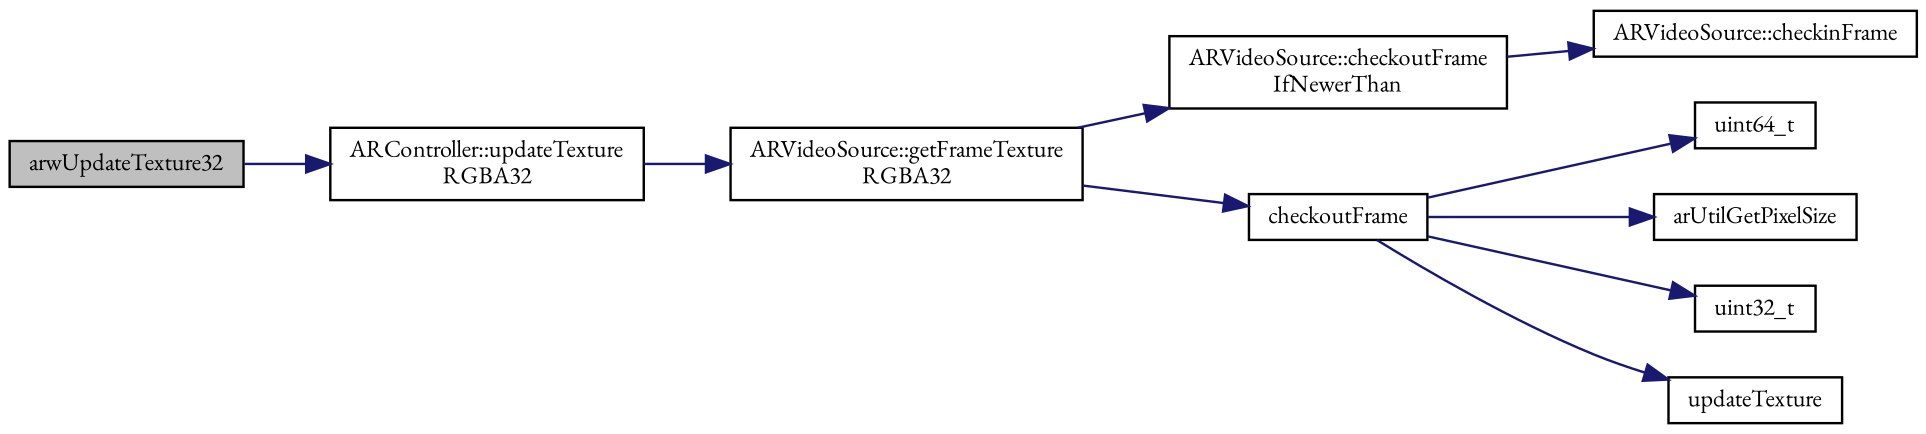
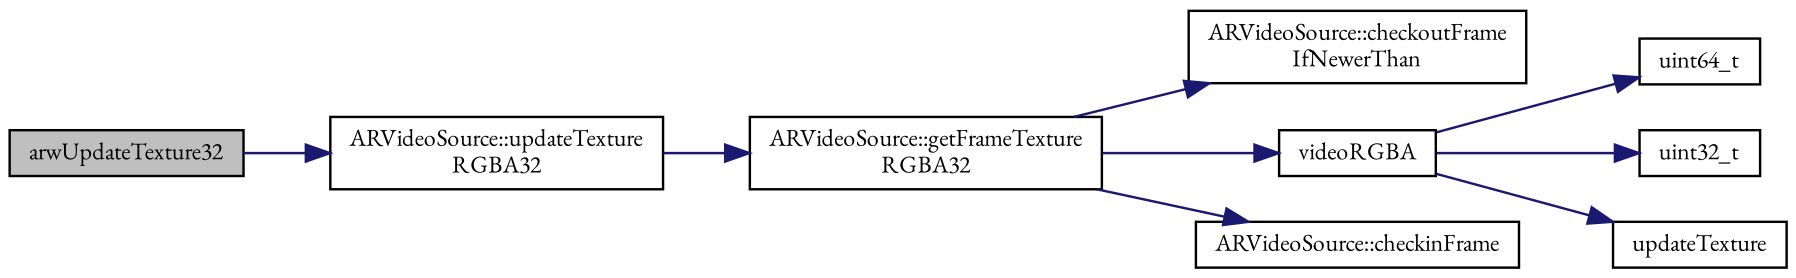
(1538, 54) -> (1160, 203)
(487, 164) -> (497, 153)
(1338, 217) -> (1357, 153)
(1755, 217) -> none
